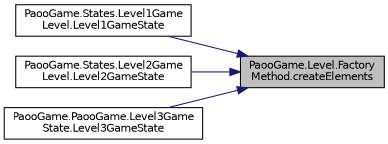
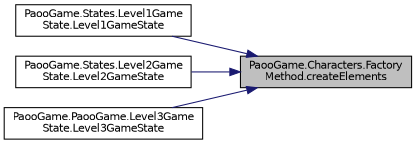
(103, 20) -> (103, 20)
(103, 72) -> (103, 72)
(312, 72) -> (326, 72)
